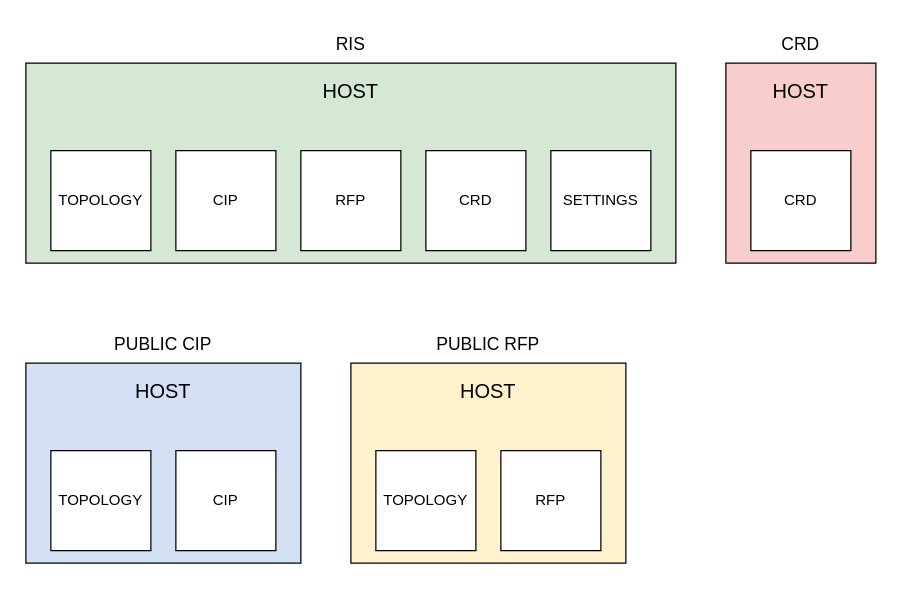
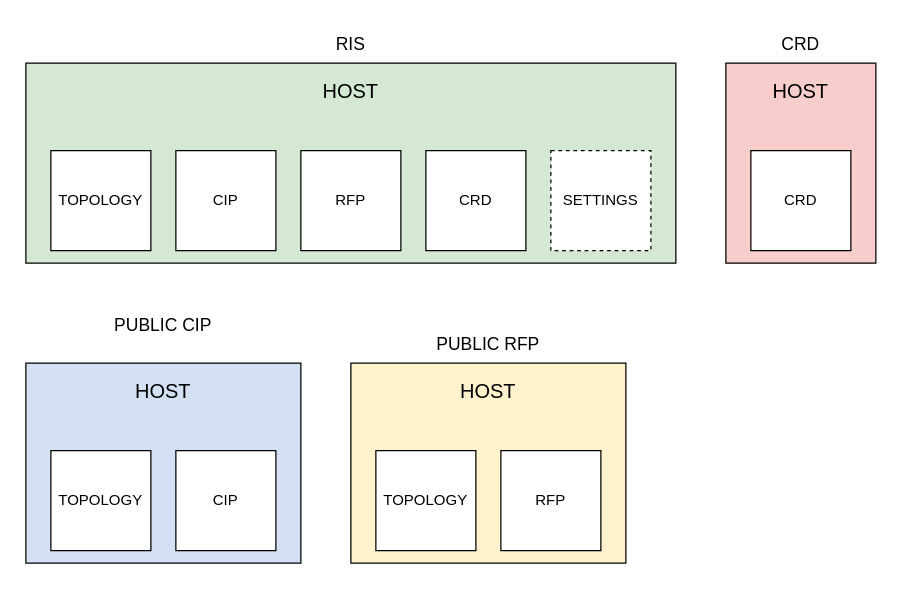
(601, 201) -> (601, 201)
(163, 344) -> (163, 326)
